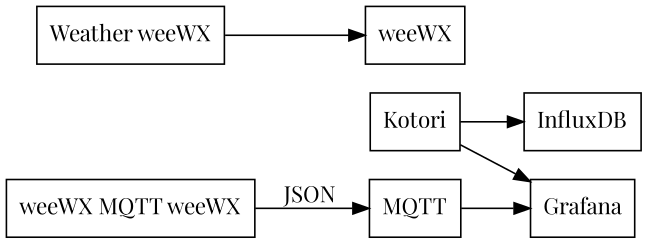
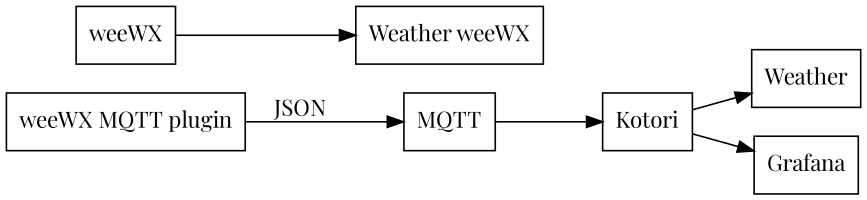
(287, 35) -> (258, 35)
(583, 122) -> (806, 79)
(131, 208) -> (126, 122)
(487, 208) -> (541, 122)
